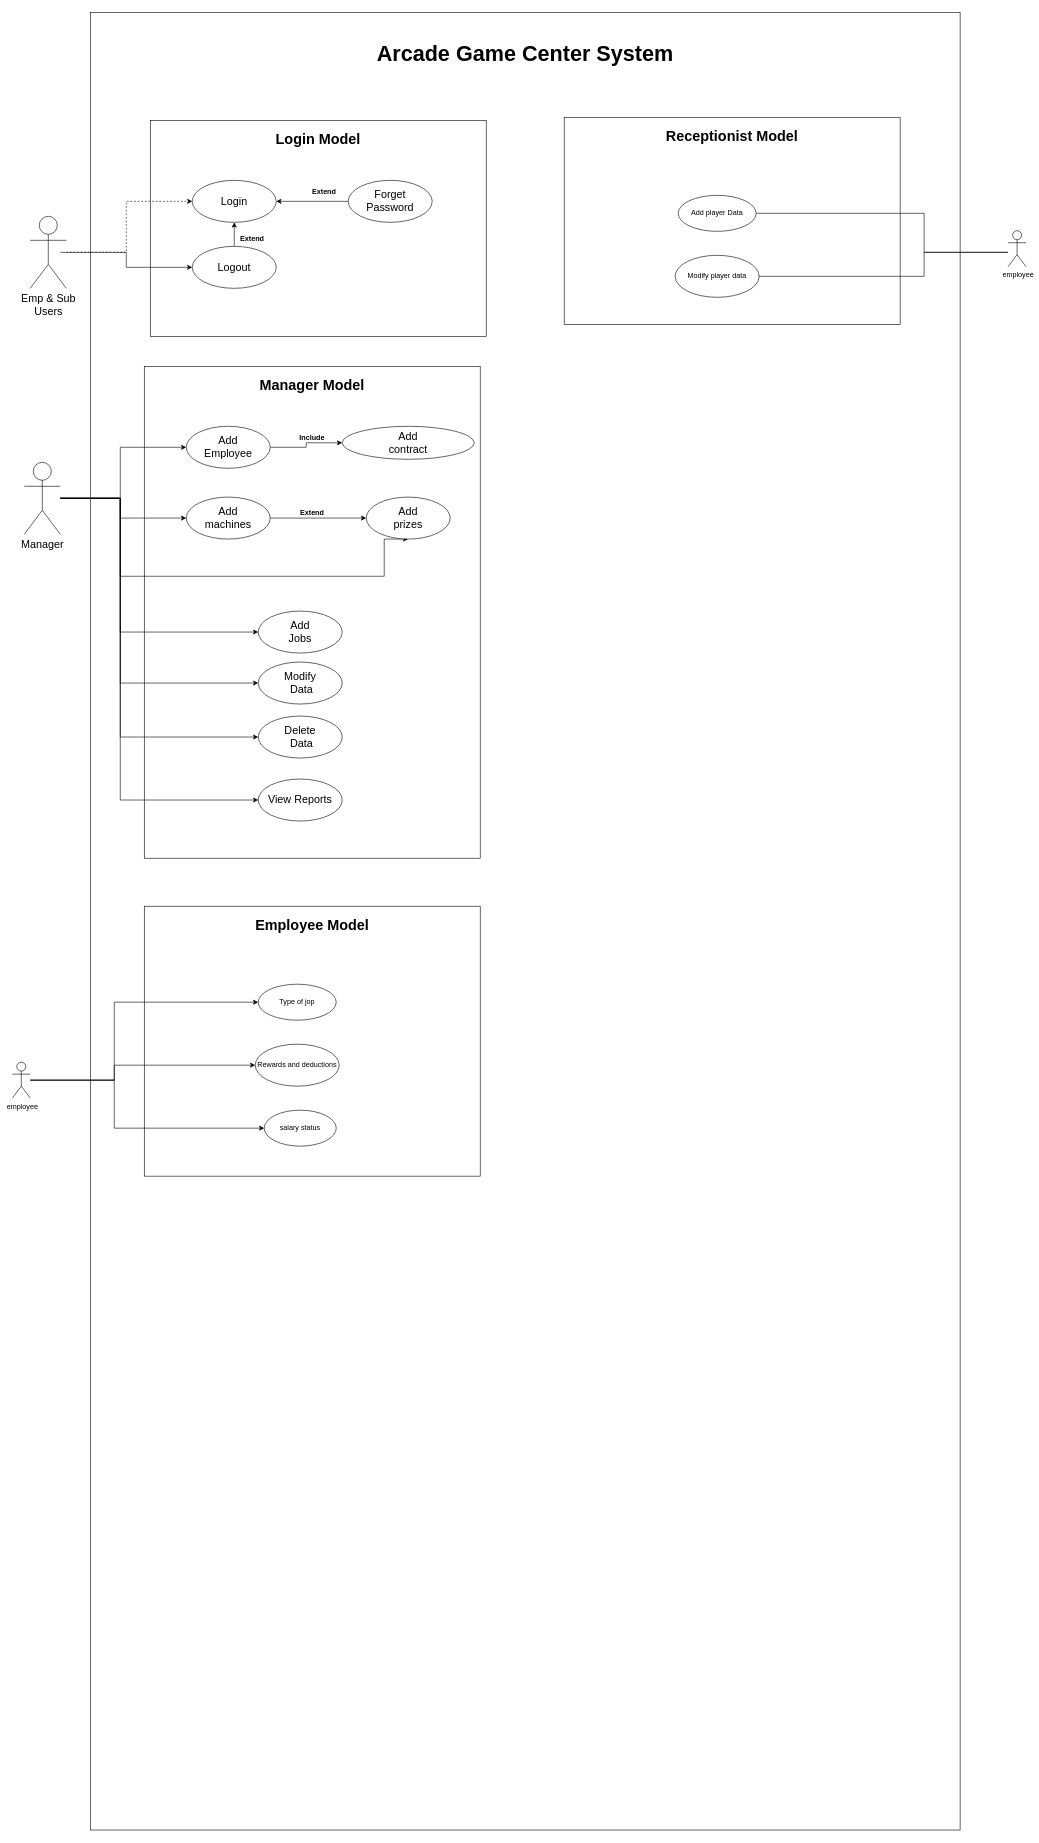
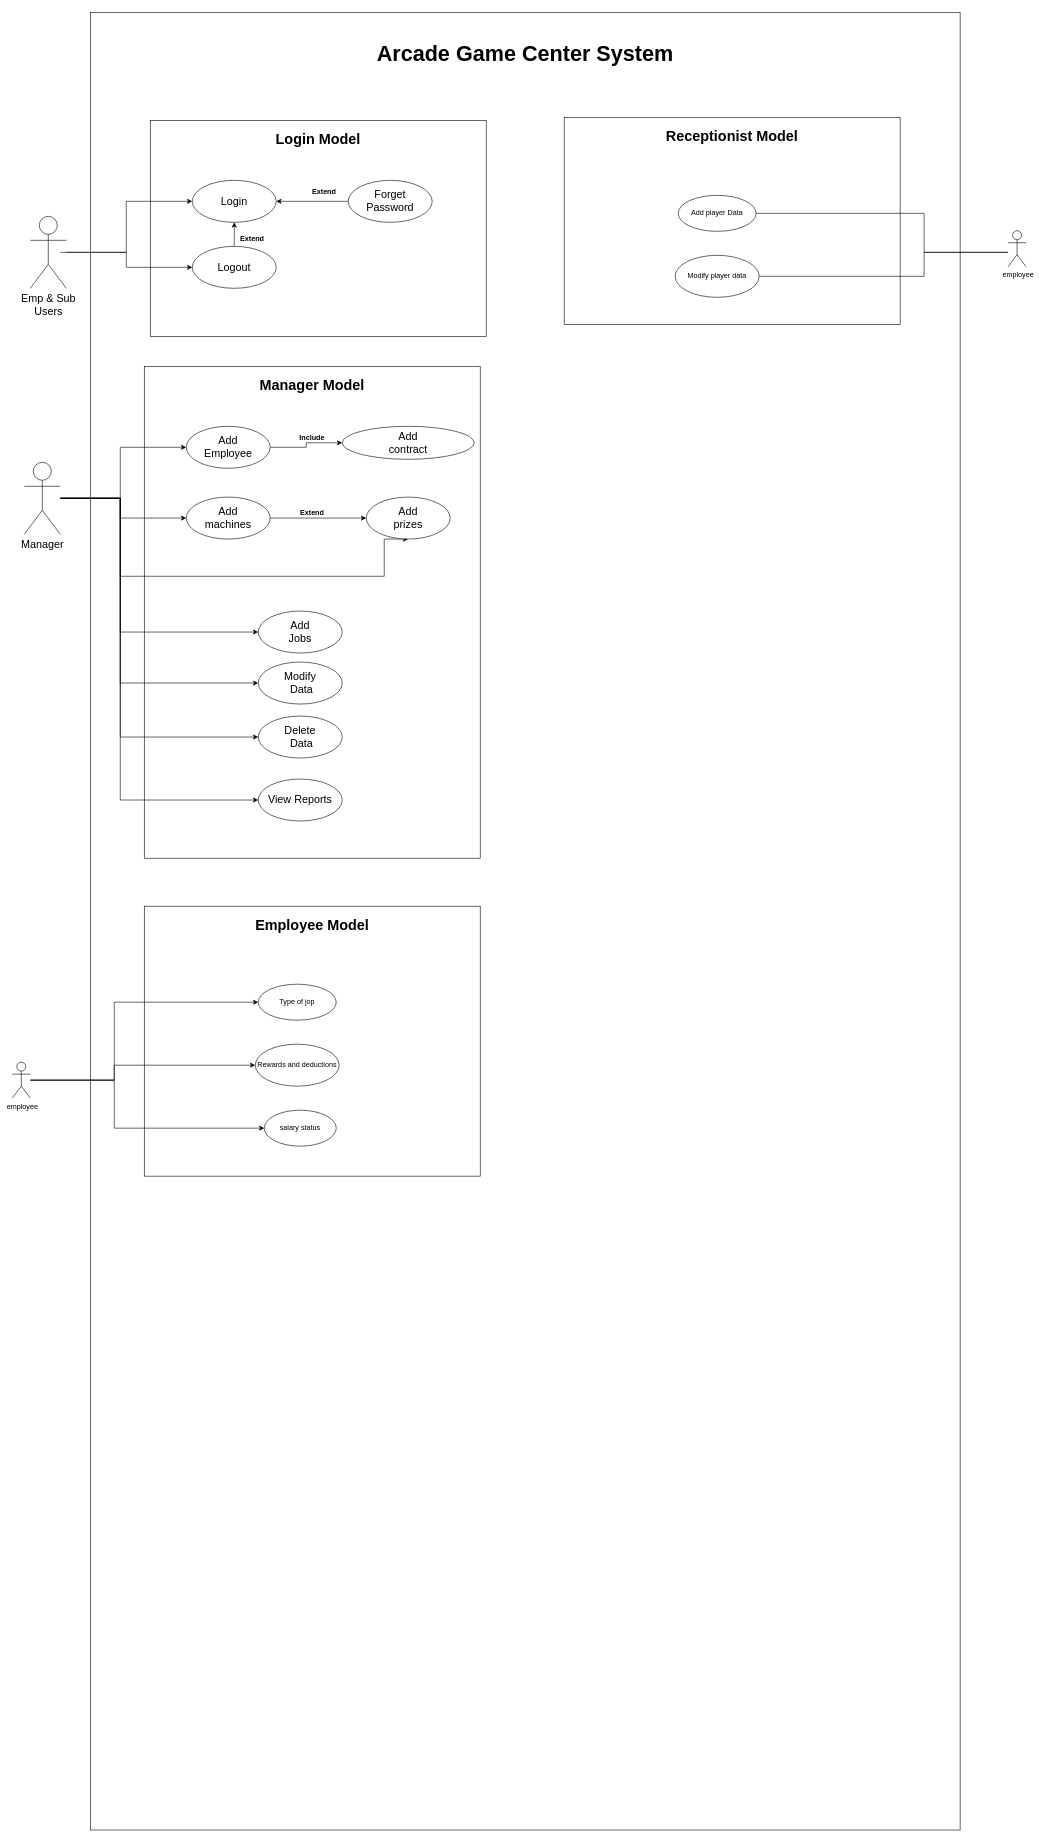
(132, 201) -> (132, 201)
